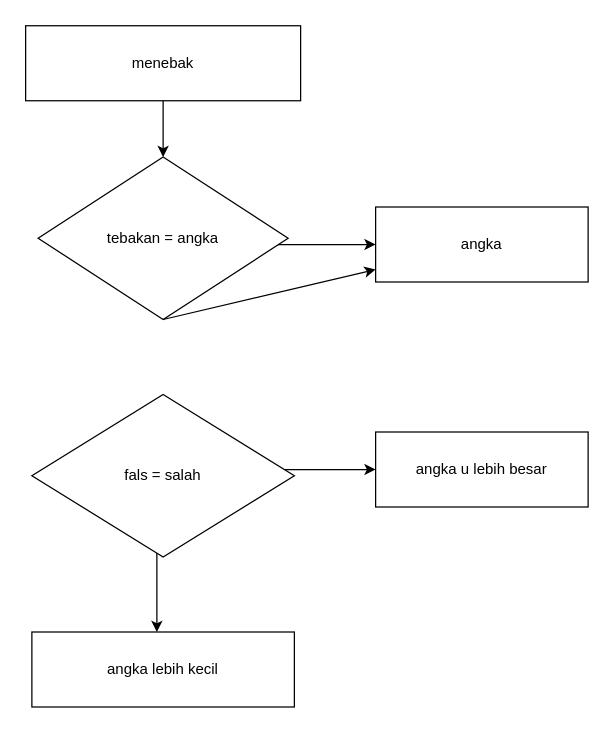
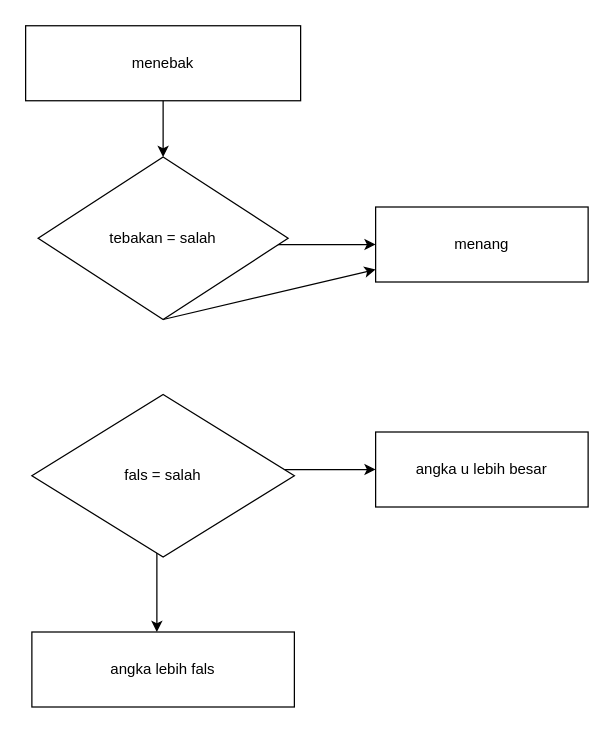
(163, 238) -> (163, 238)
(482, 244) -> (482, 244)
(163, 669) -> (163, 669)
